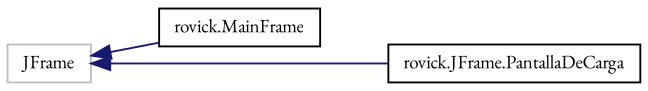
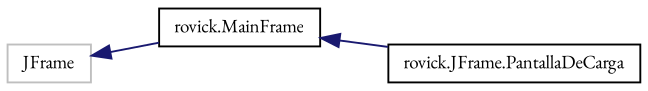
(249, 63) -> (364, 44)
